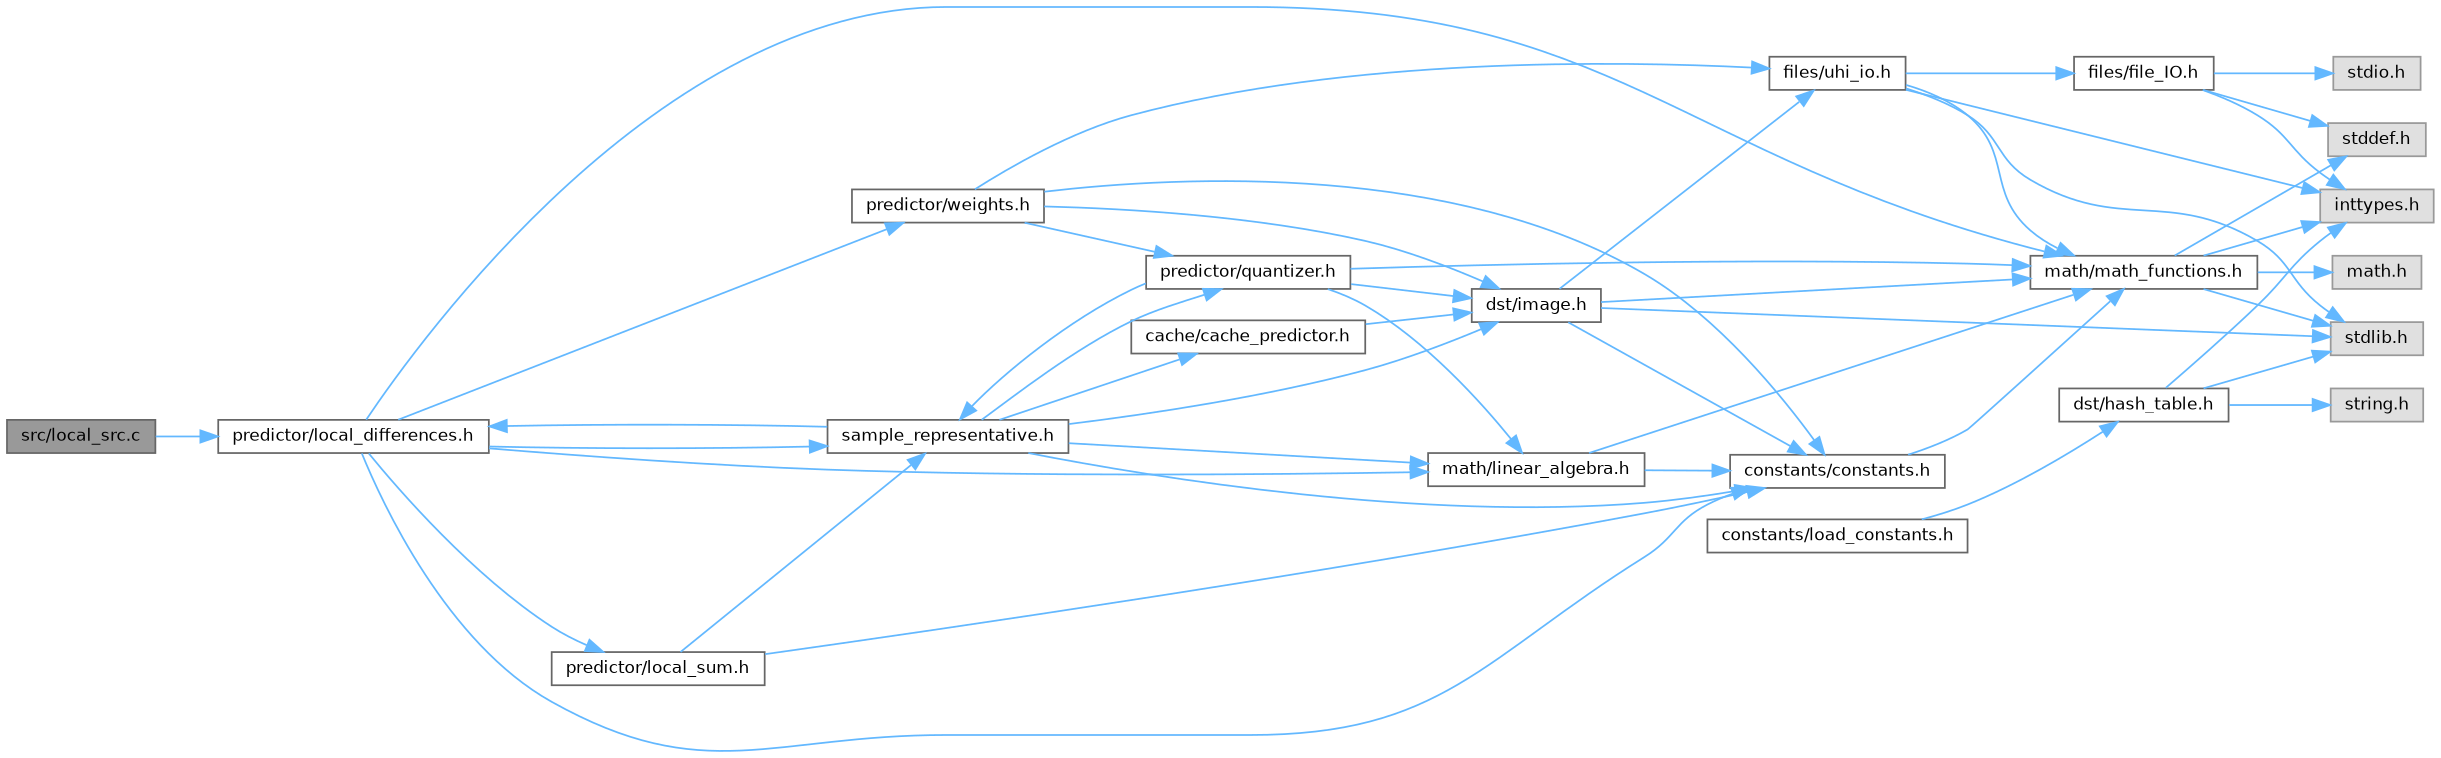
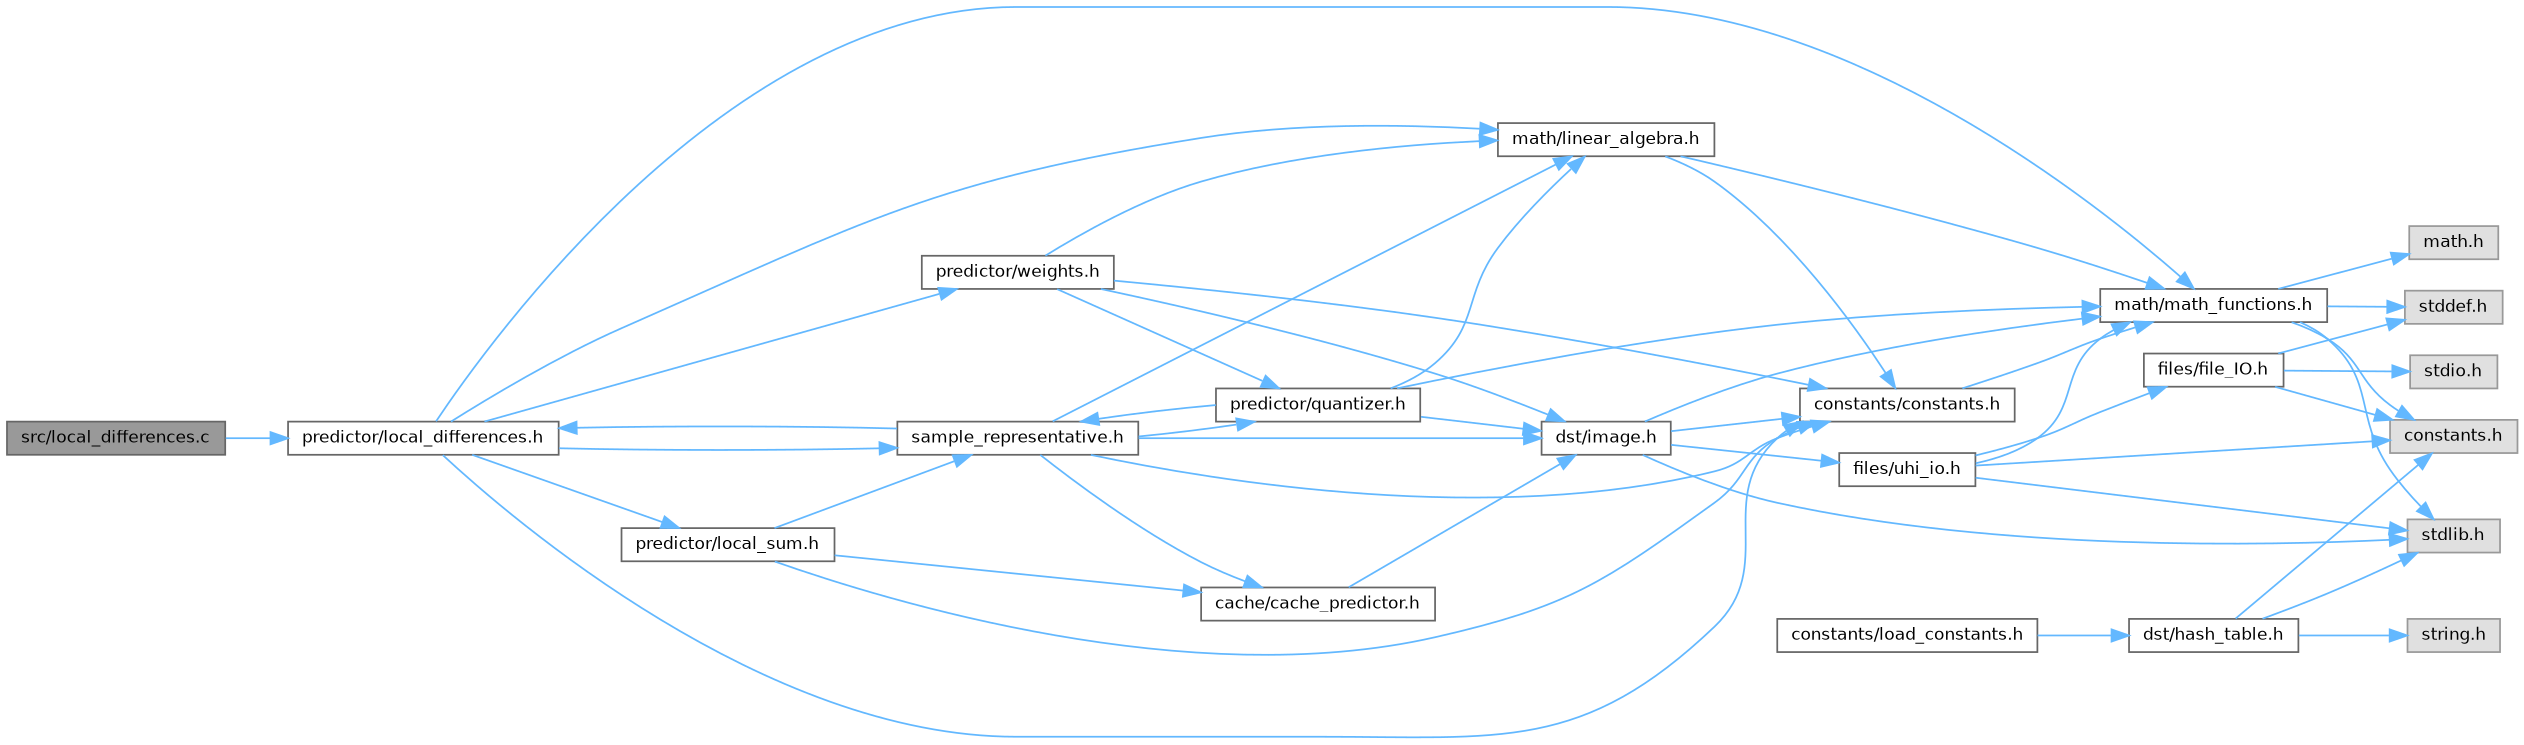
(1353, 77) -> (1254, 168)
(2377, 206) -> (2454, 436)
(81, 436) -> (116, 438)
none -> (1009, 573)
